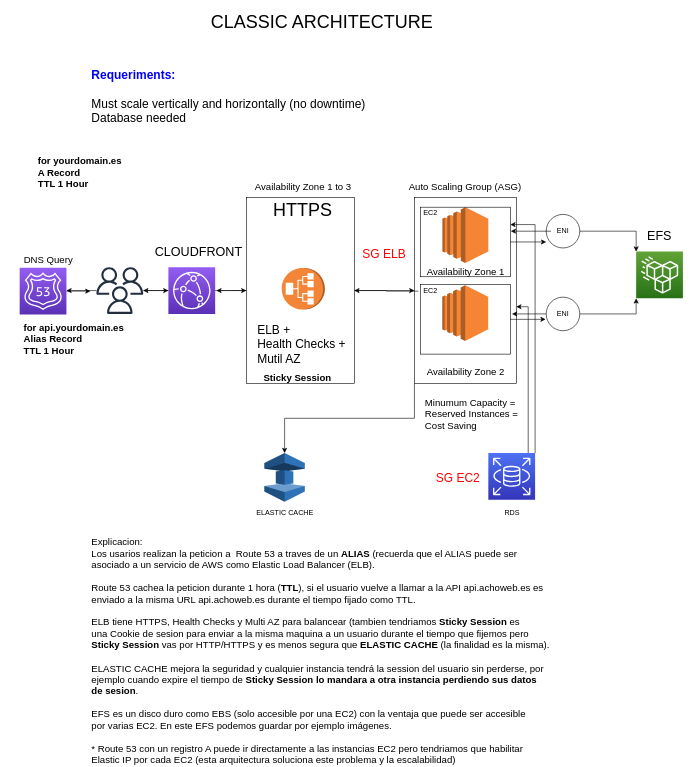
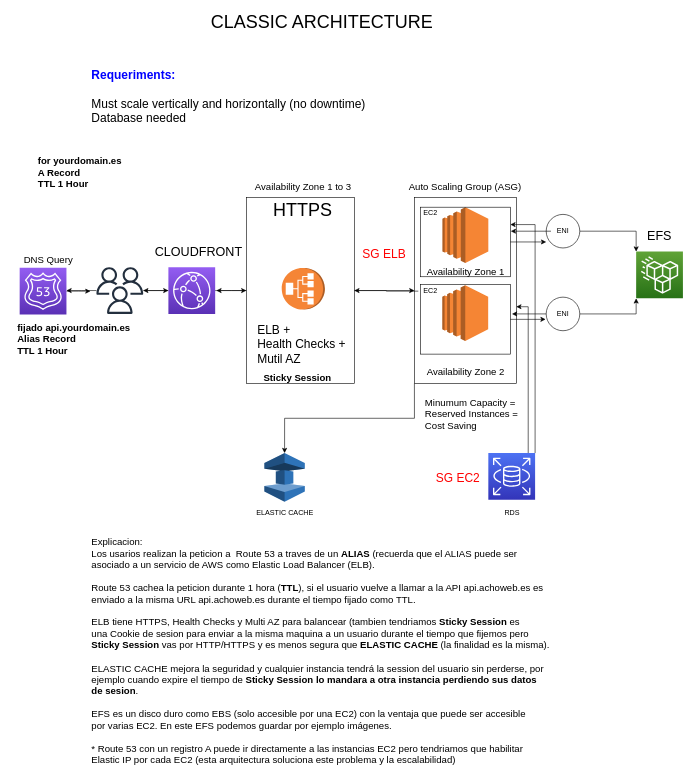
(74, 339) -> (74, 339)
